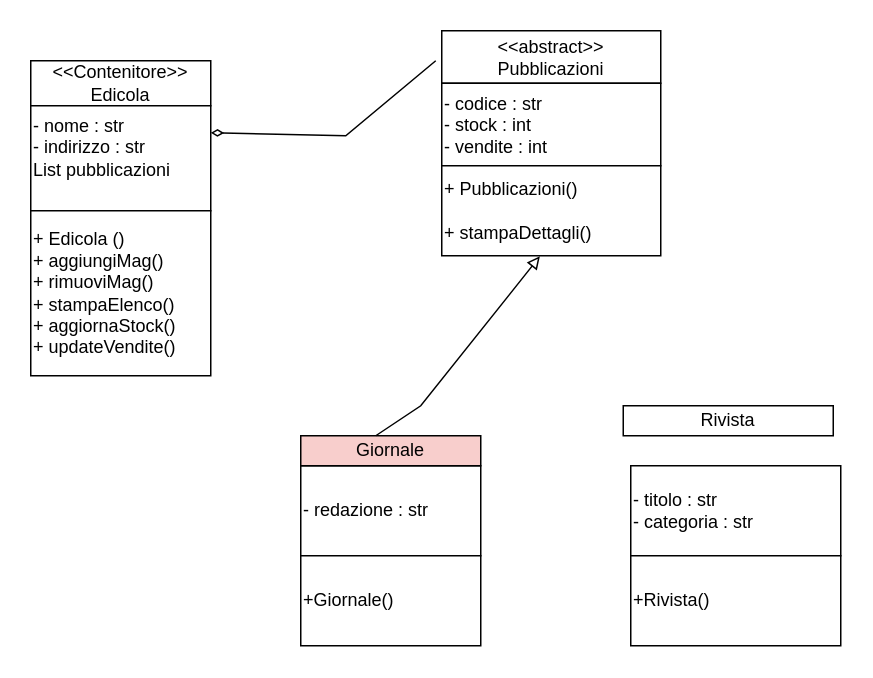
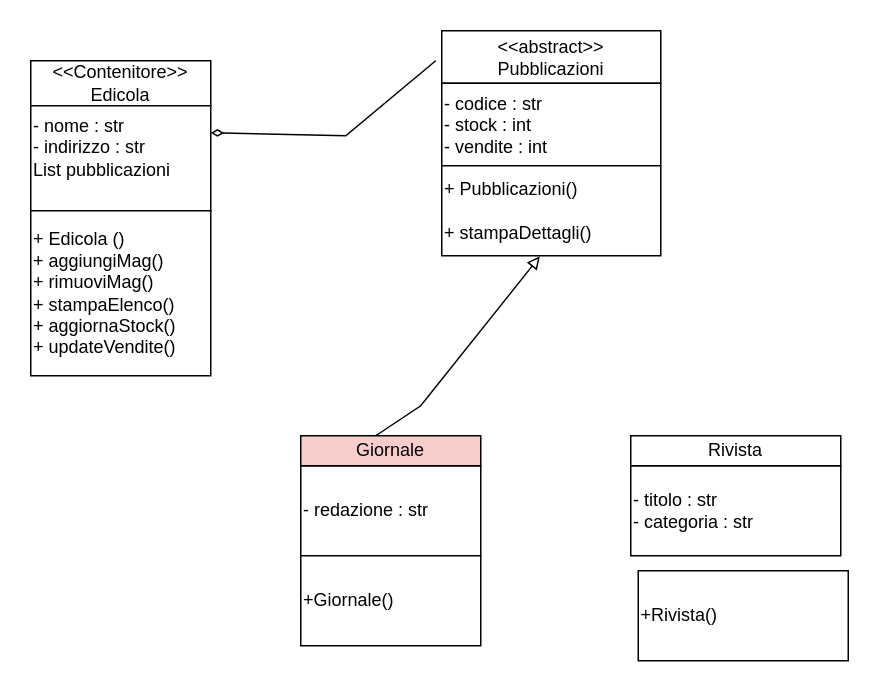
(728, 421) -> (736, 451)
(736, 601) -> (743, 616)
